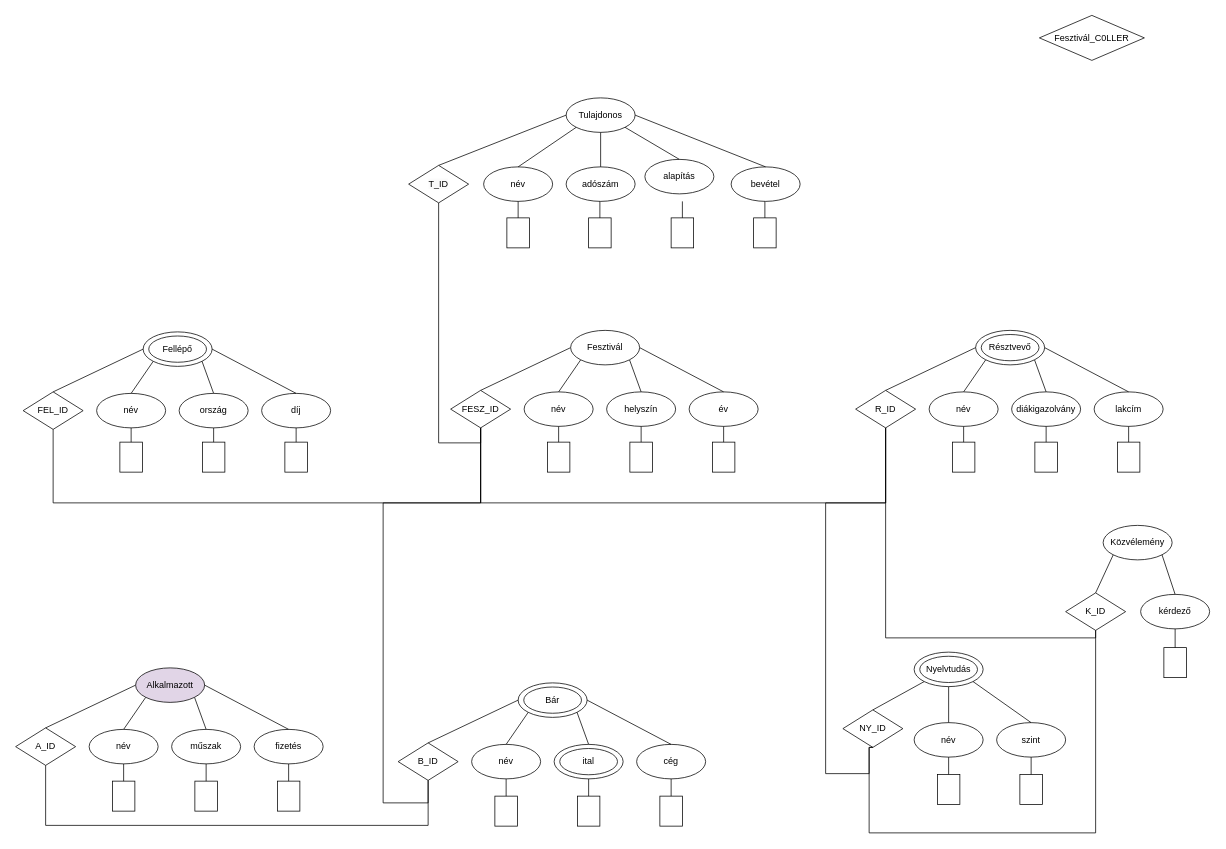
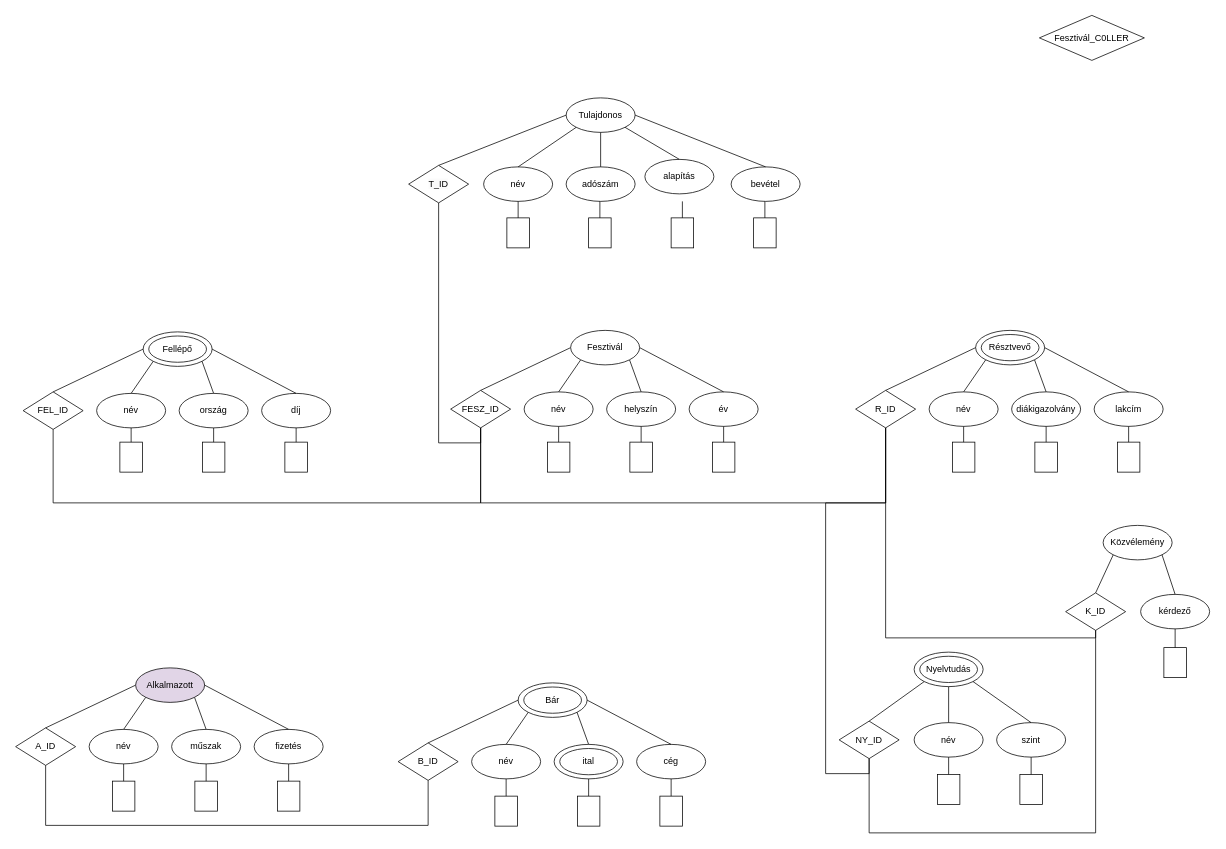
(383, 674) -> none
(873, 729) -> (869, 740)
